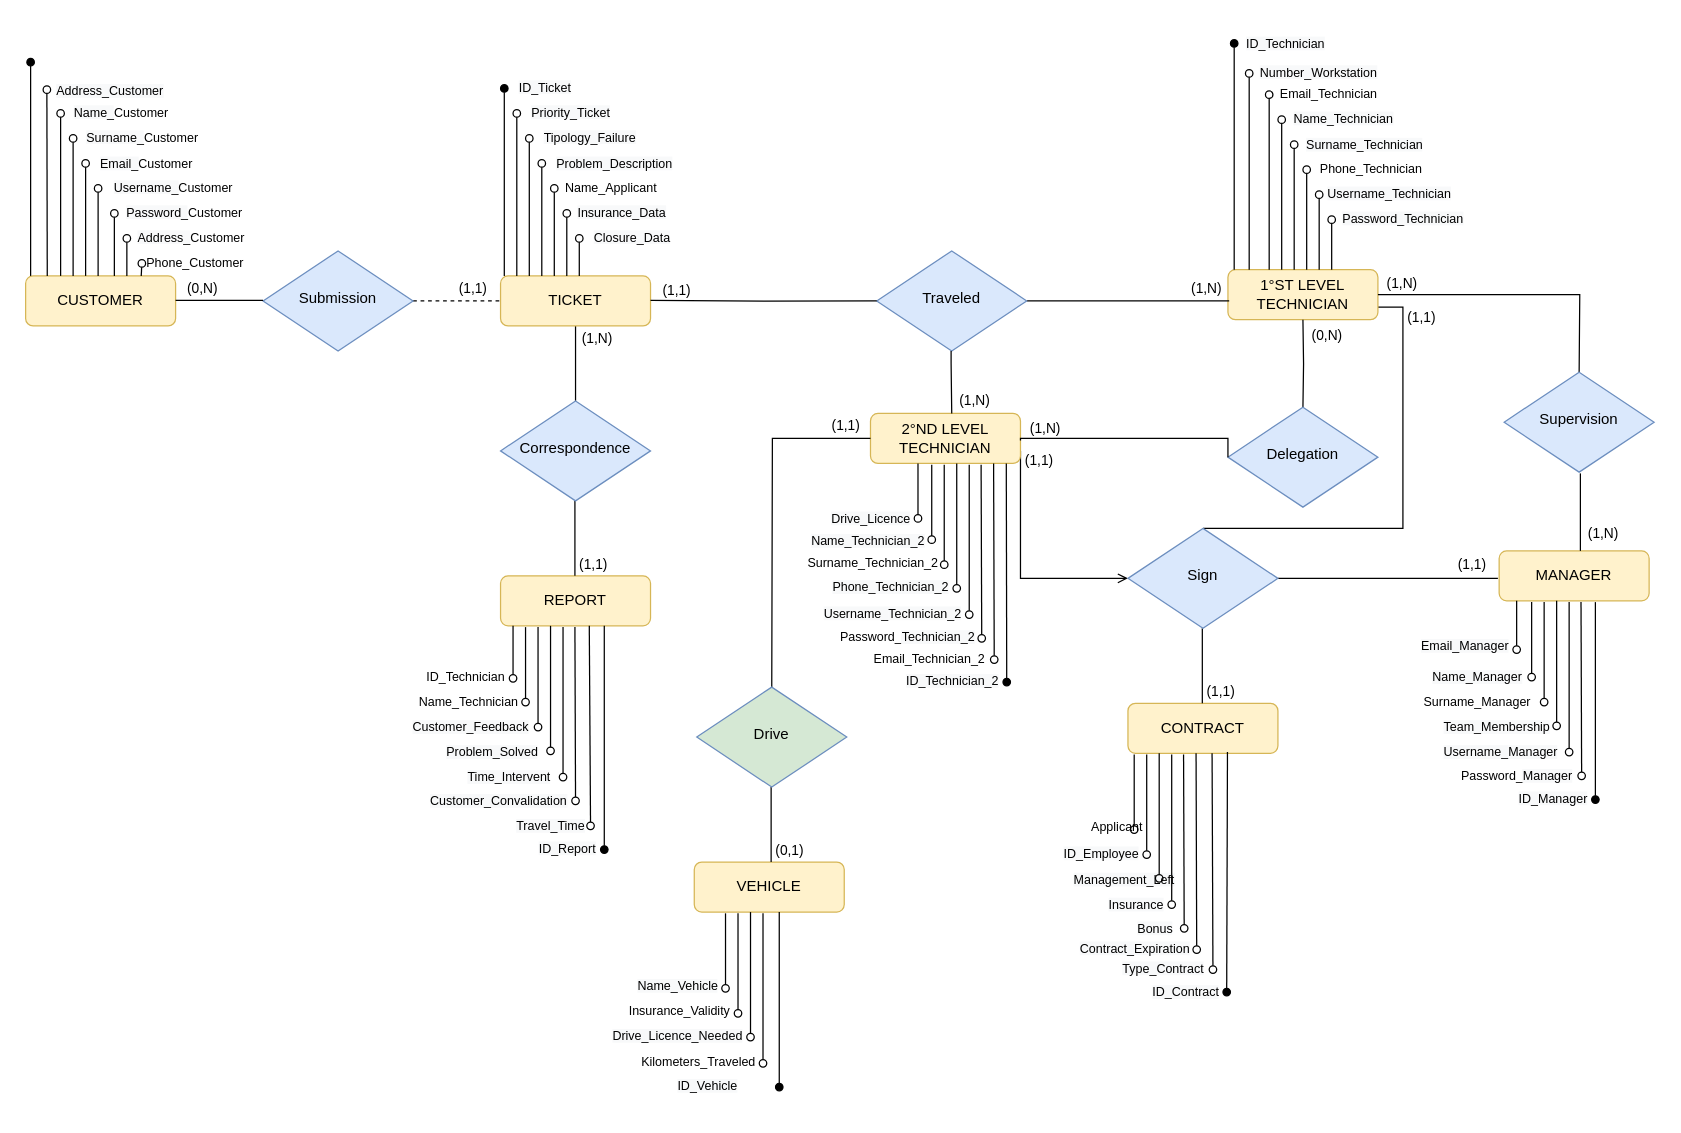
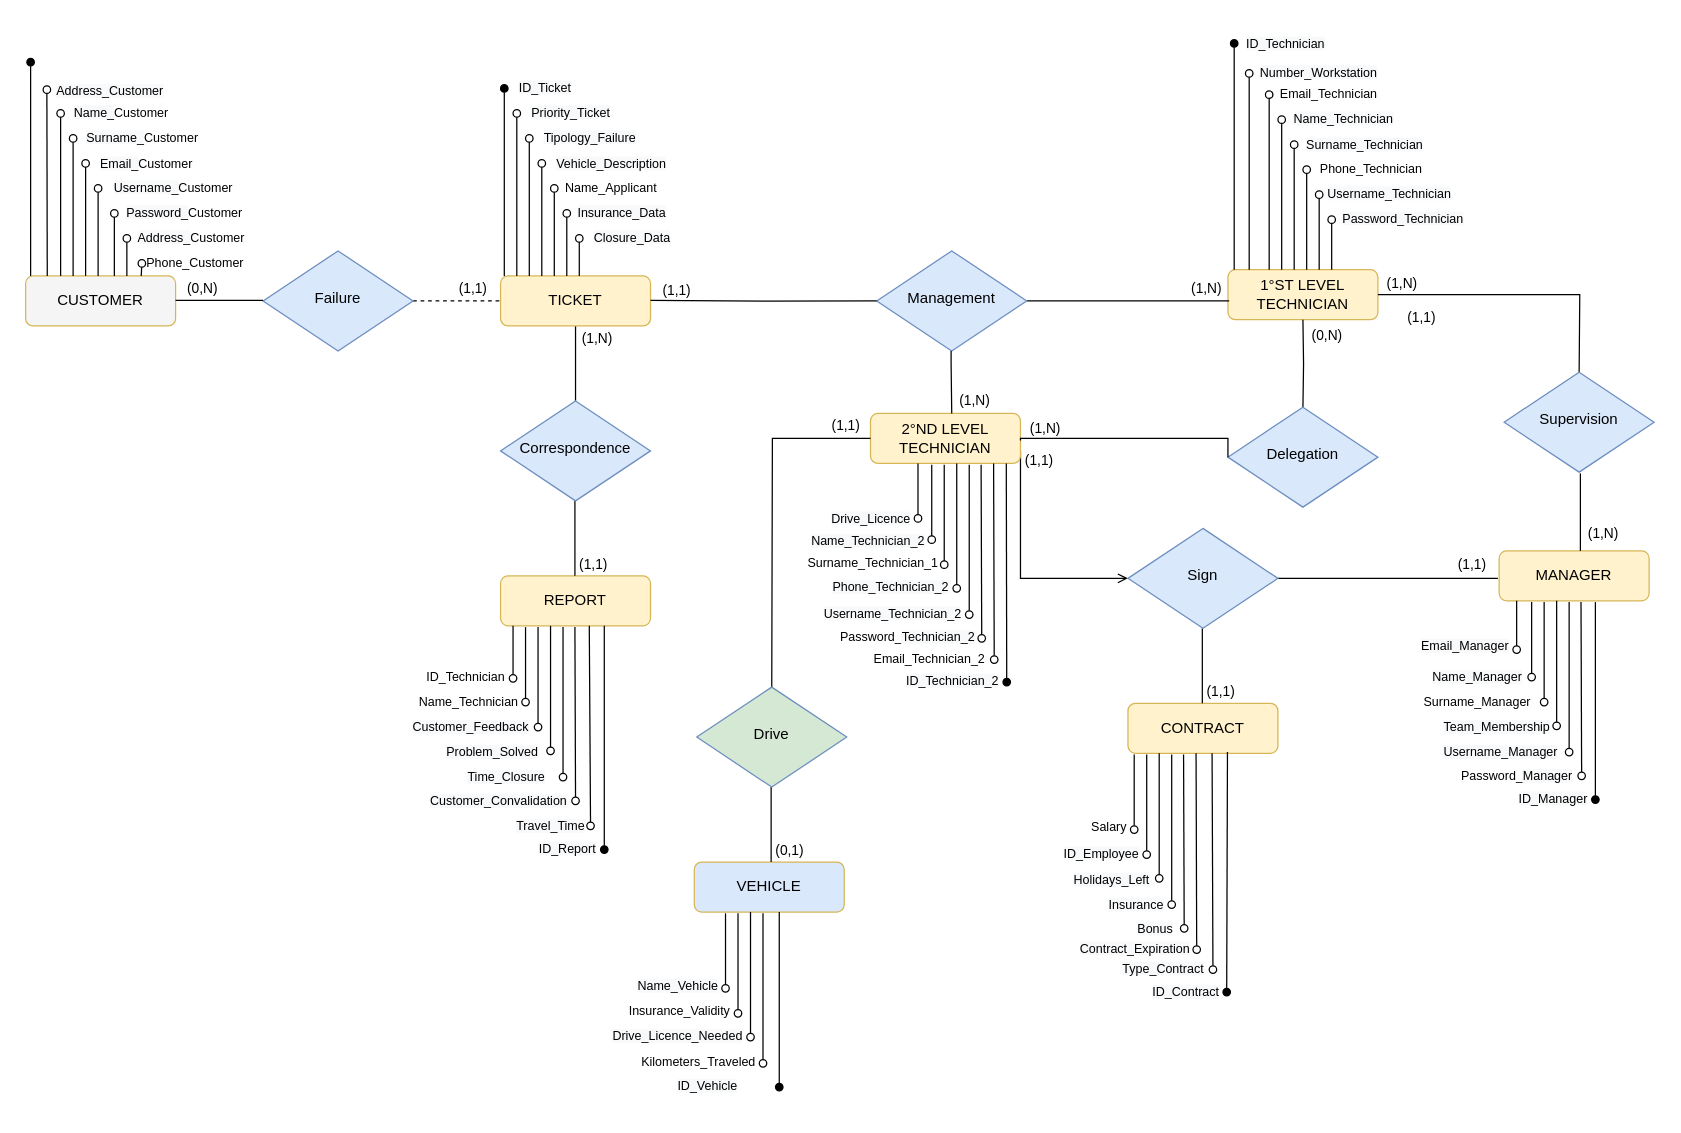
(612, 172) -> (612, 172)
(338, 298) -> (338, 298)
(952, 298) -> (952, 298)
(101, 301) -> (101, 301)
(1403, 505) -> none
(886, 571) -> (886, 571)
(525, 777) -> (515, 777)
(1126, 827) -> (1115, 827)
(769, 887) -> (769, 887)
(1122, 889) -> (1122, 889)
